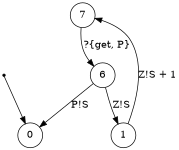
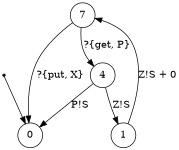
none -> (37, 63)
(103, 75) -> (103, 75)
(157, 75) -> (157, 75)
